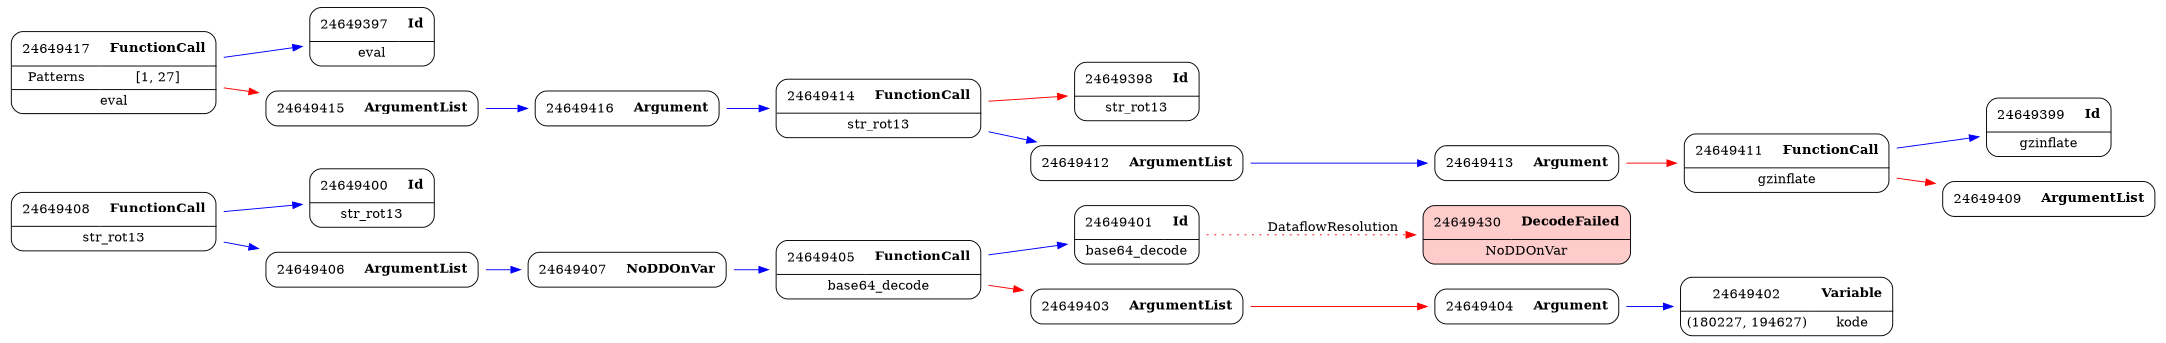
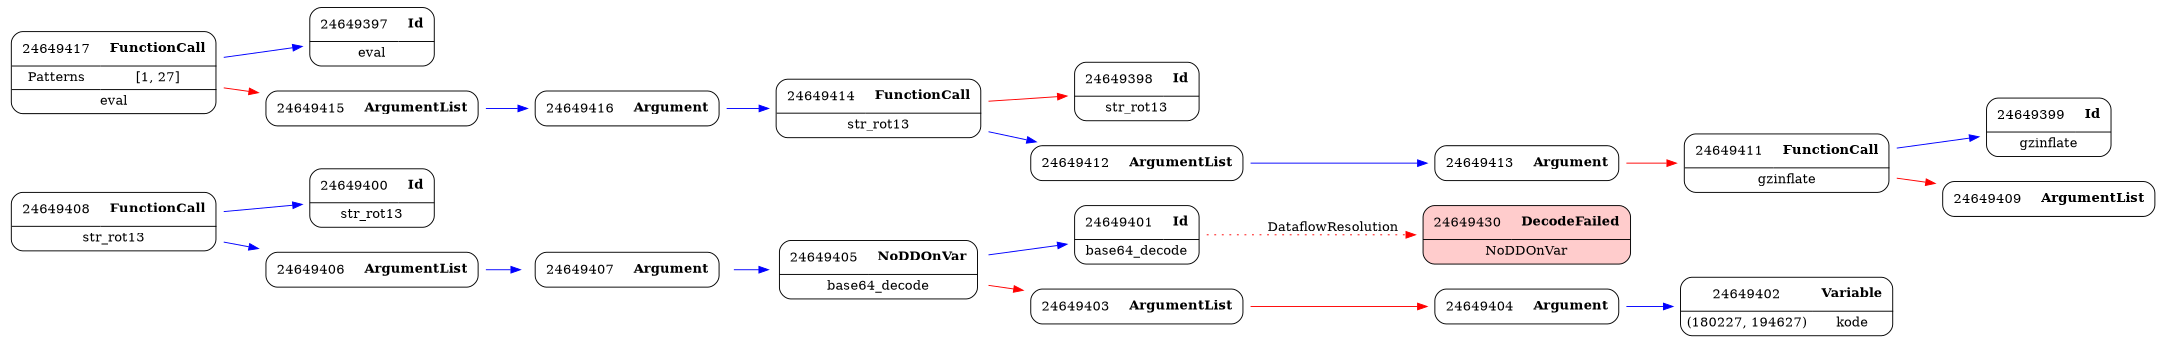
(923, 257) -> (922, 257)
(671, 269) -> (671, 269)
